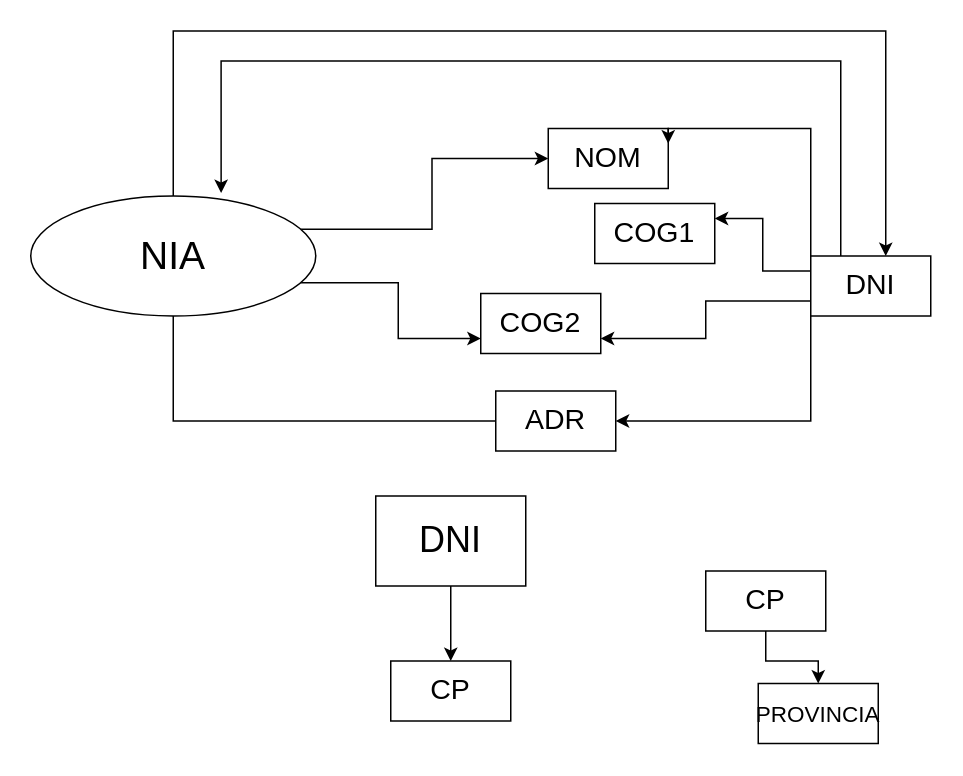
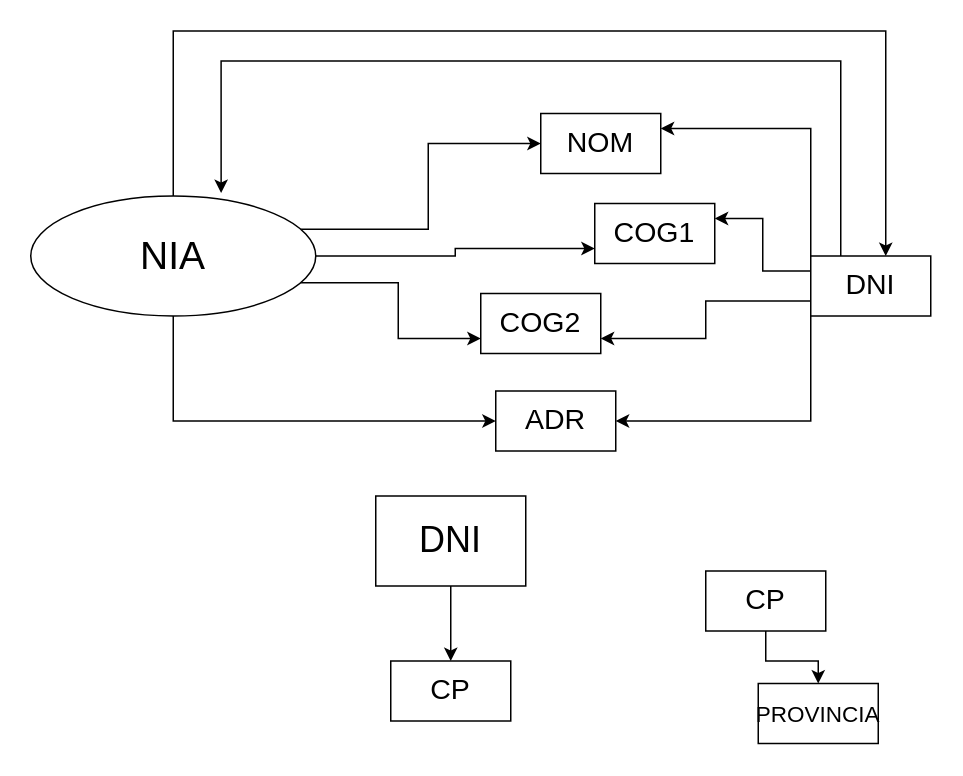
(608, 158) -> (601, 143)
none -> (453, 256)
(488, 421) -> (484, 421)
